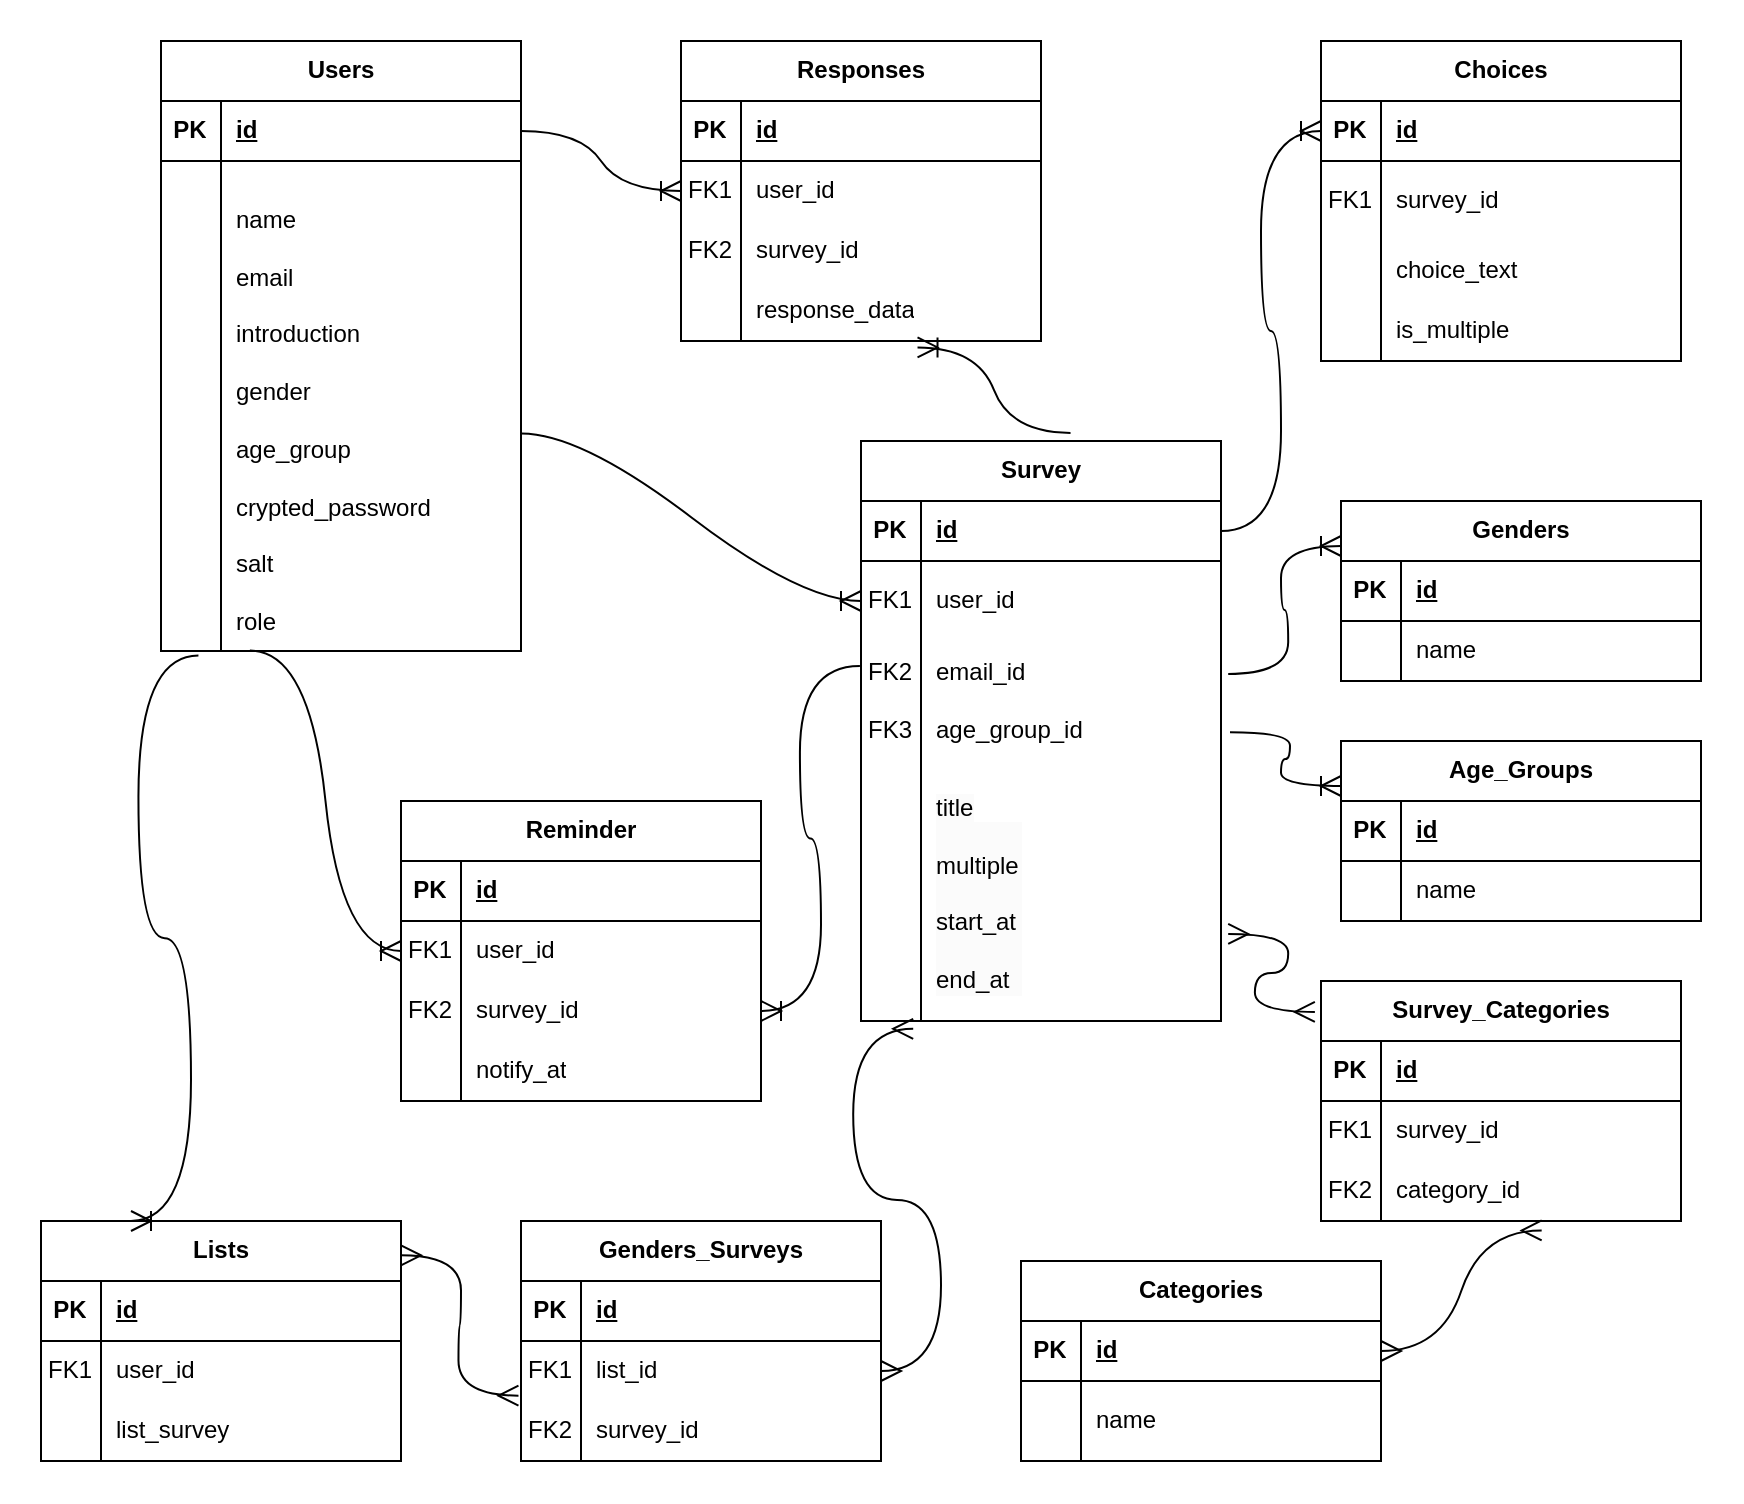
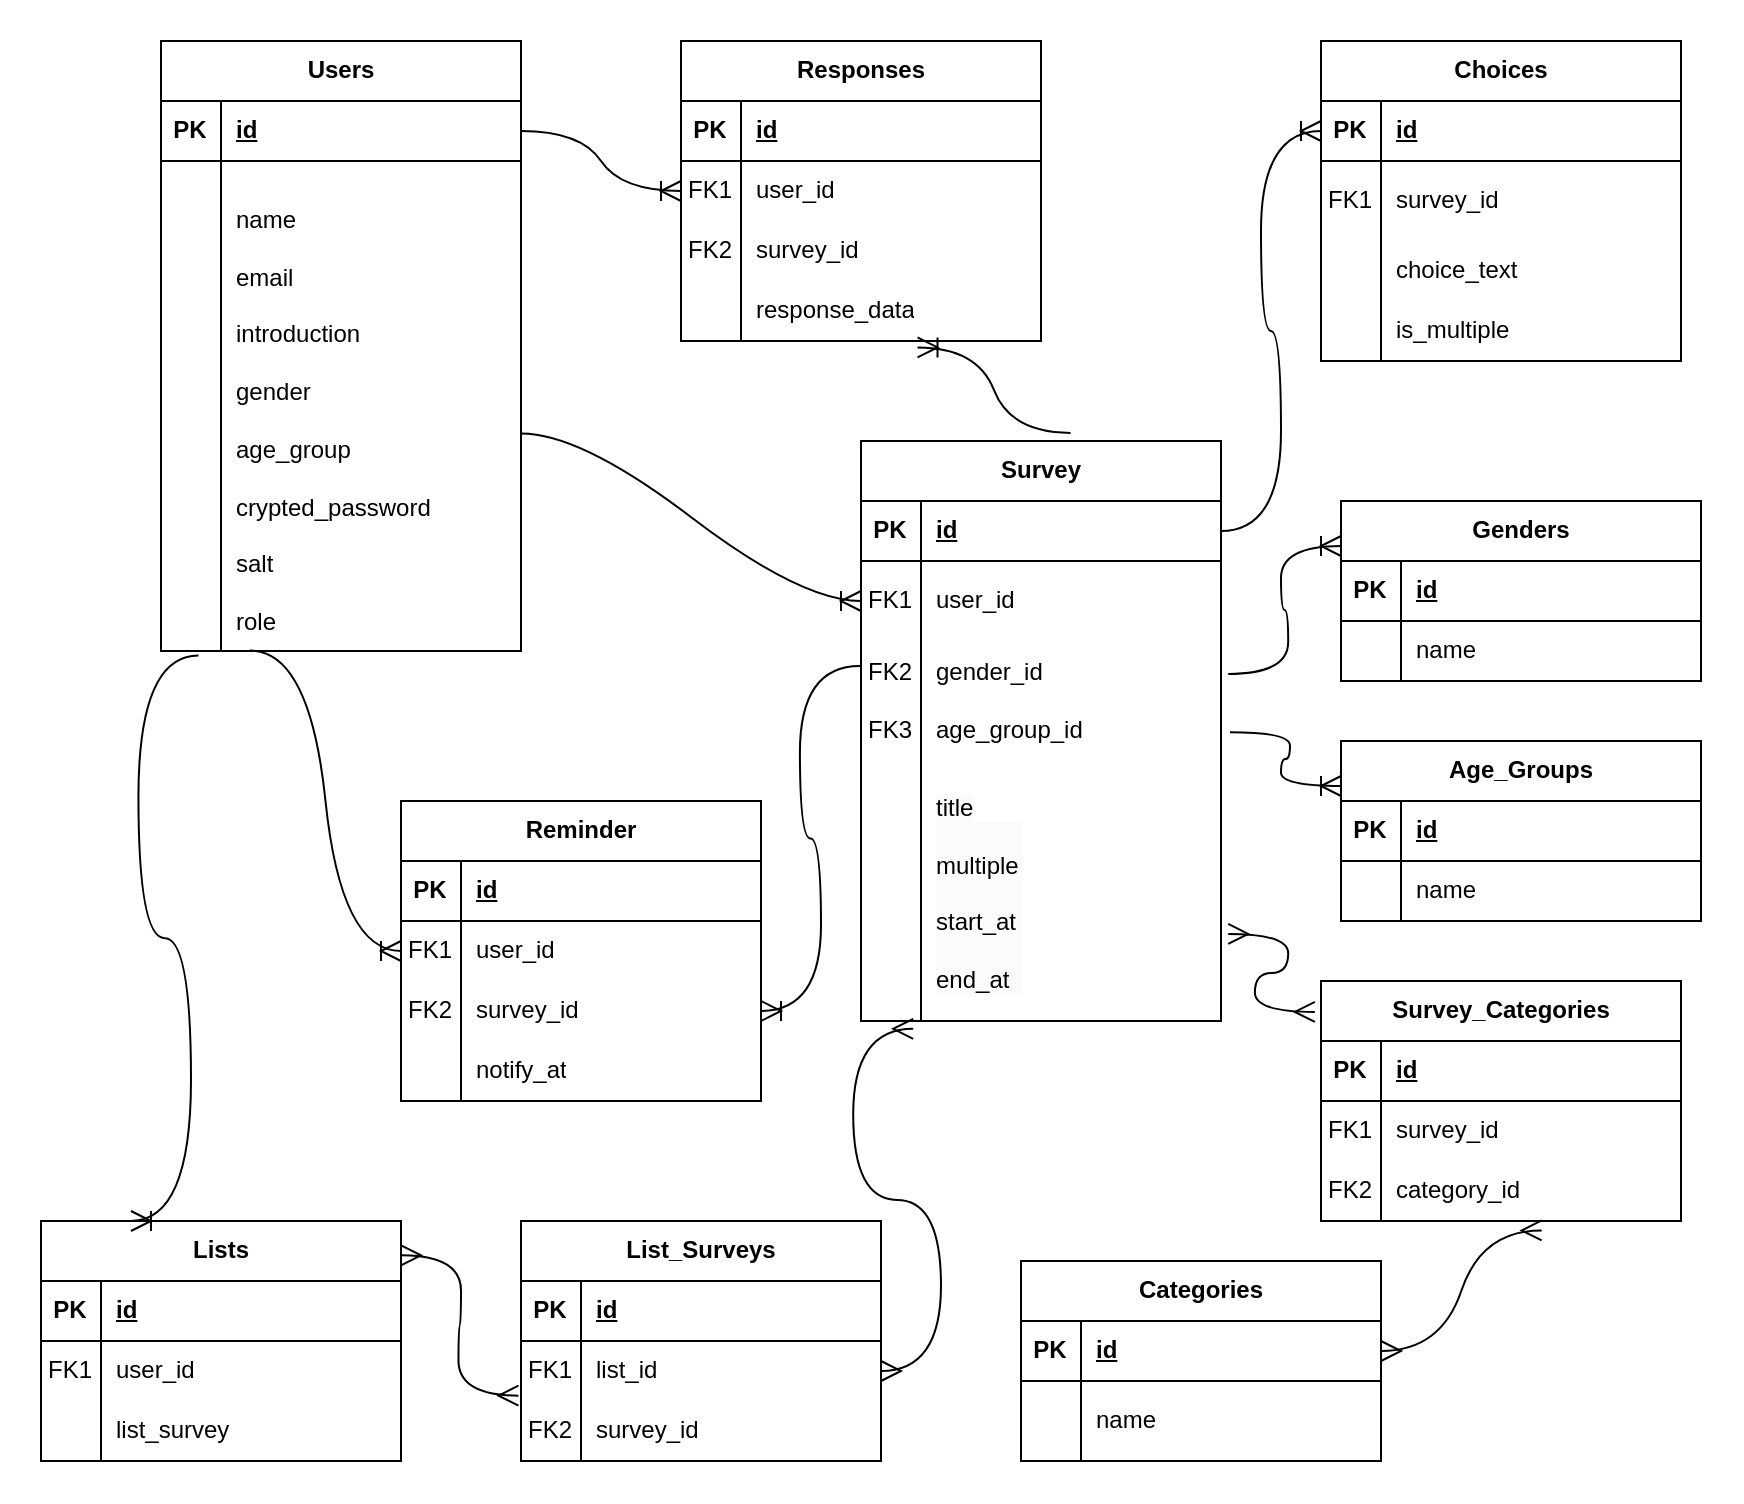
(1015, 701) -> (1015, 701)
(702, 1251) -> (702, 1251)
